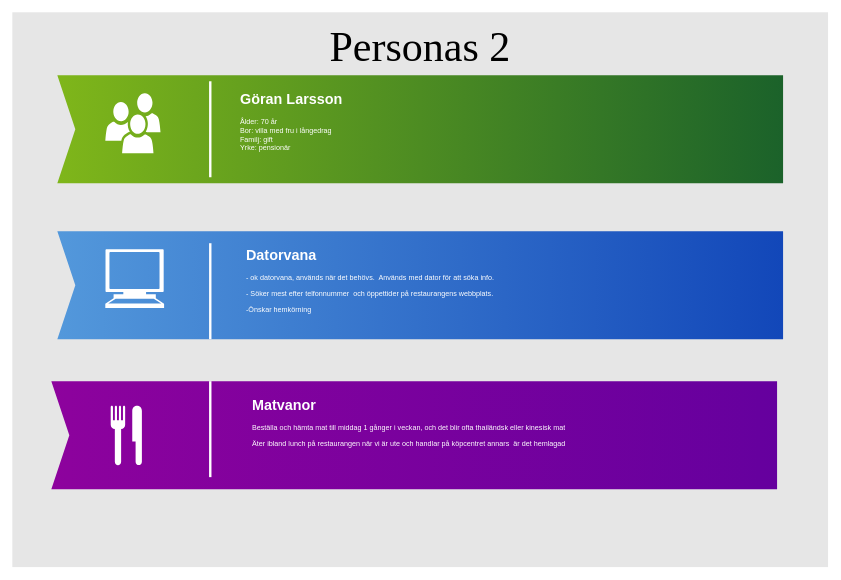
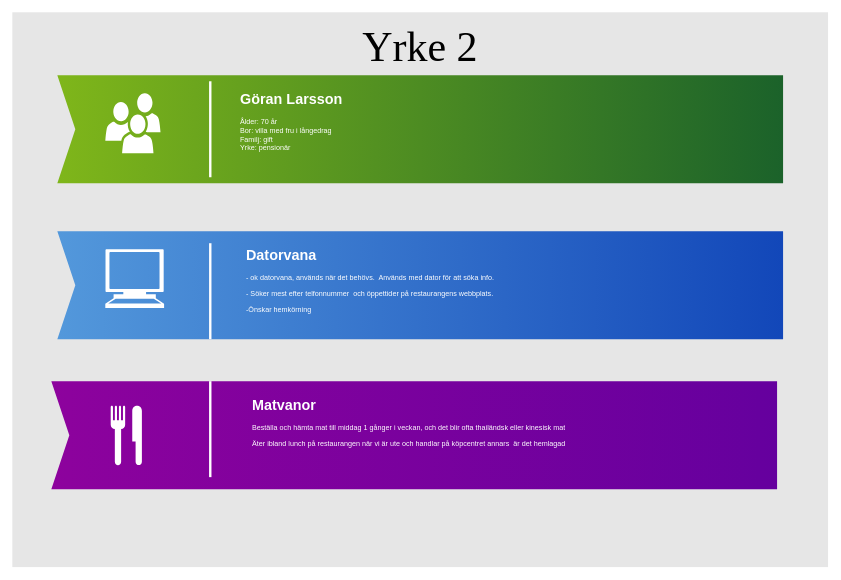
(420, 48) -> (420, 48)
